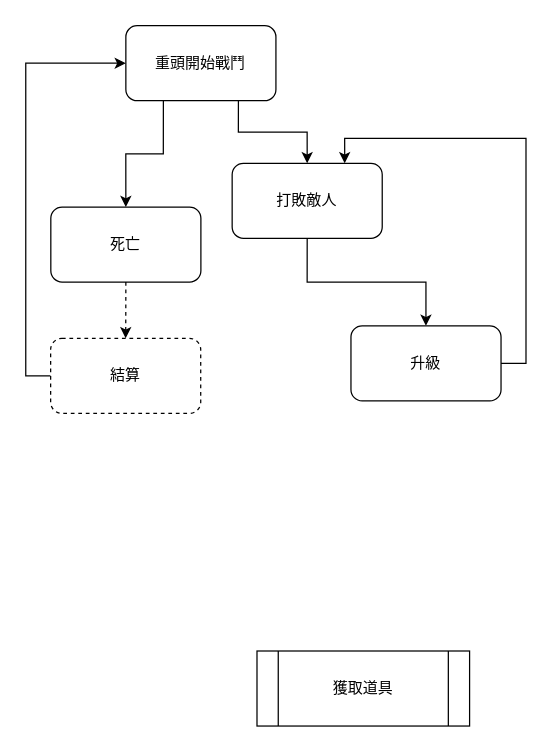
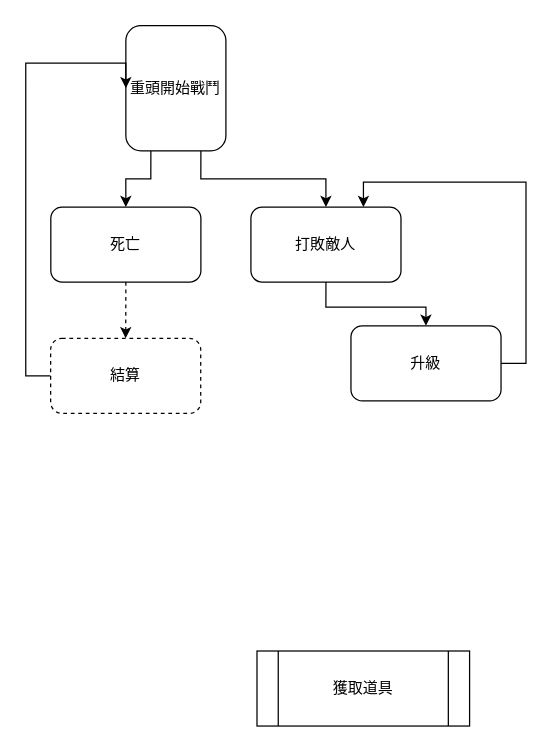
(201, 63) -> (176, 88)
(307, 201) -> (326, 244)
